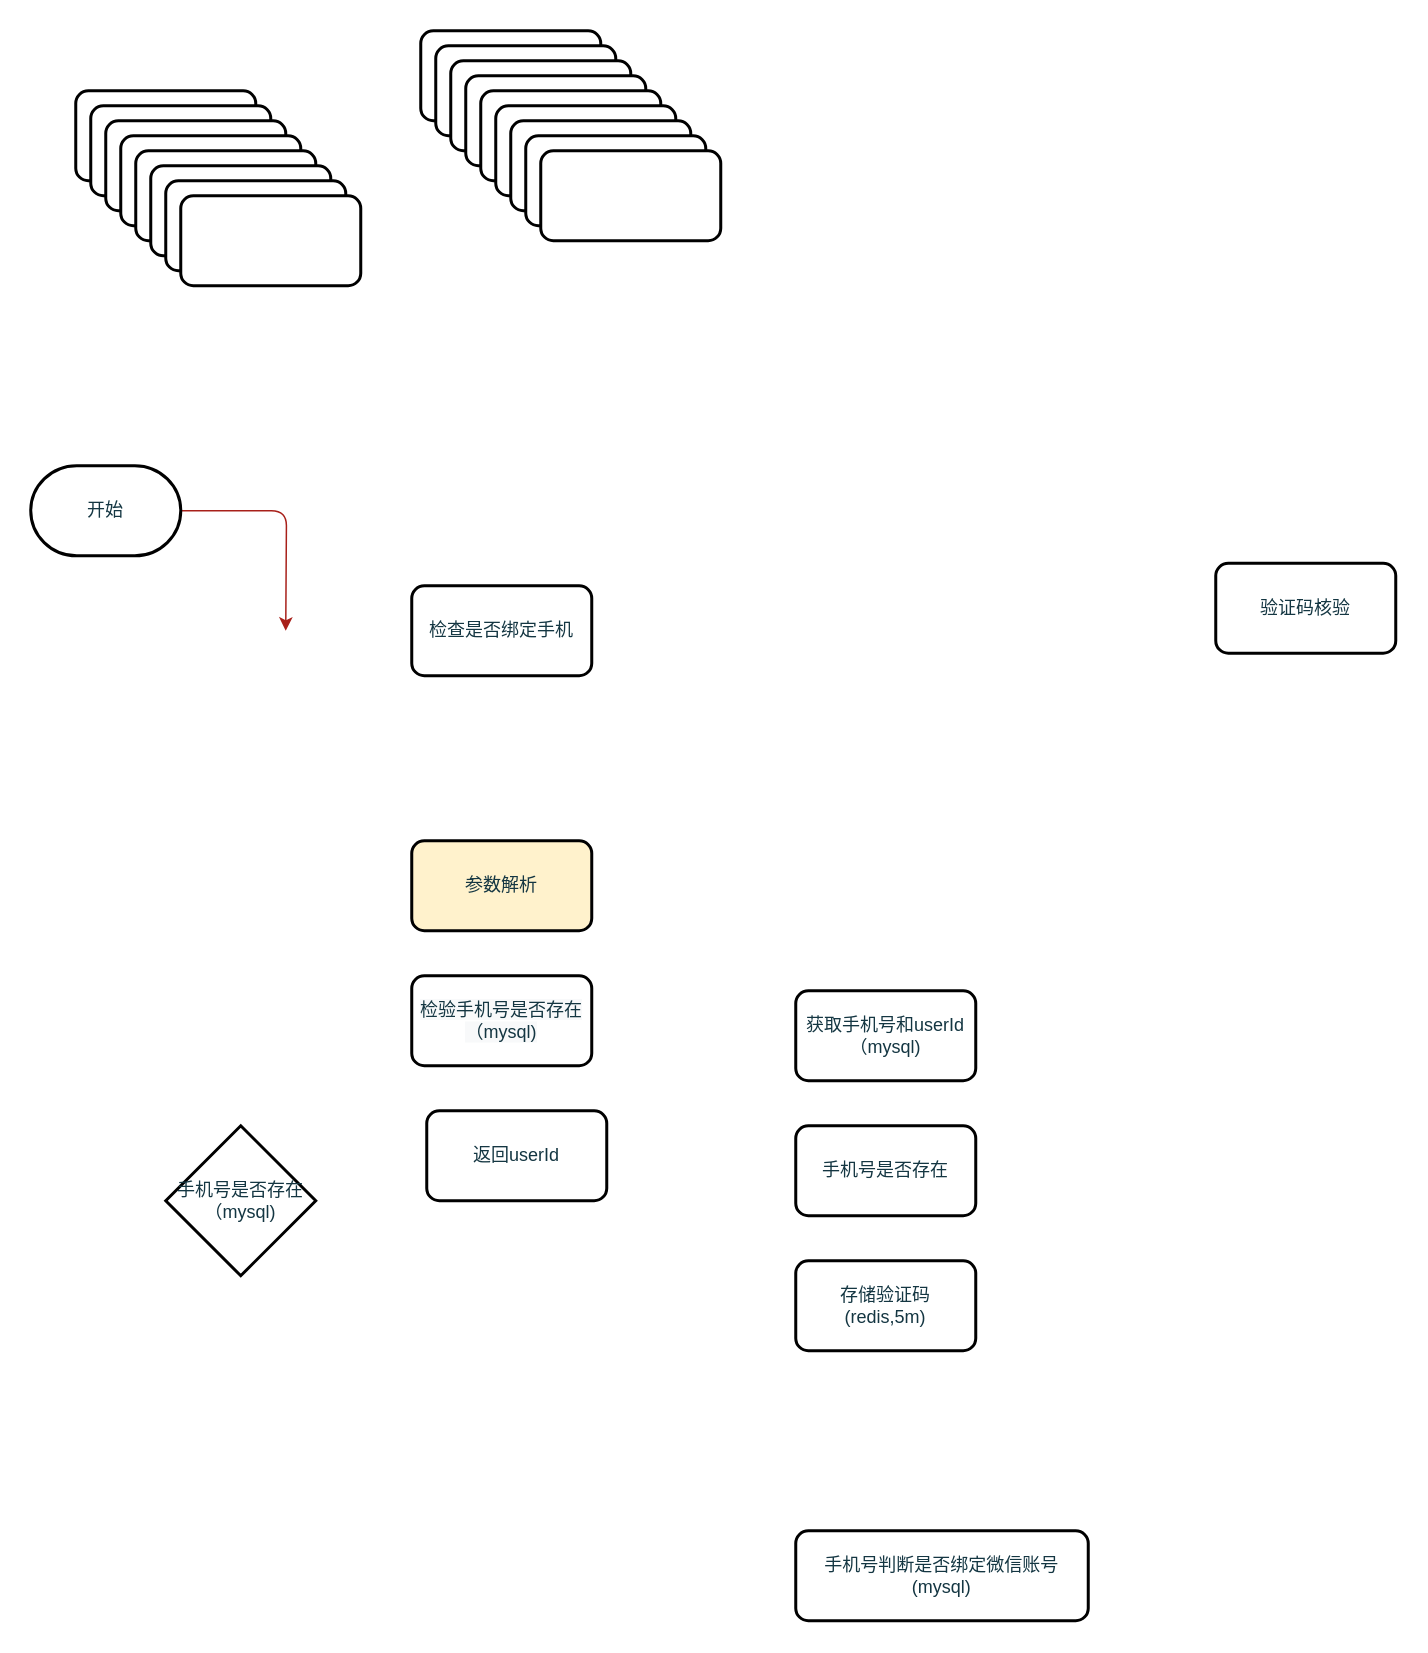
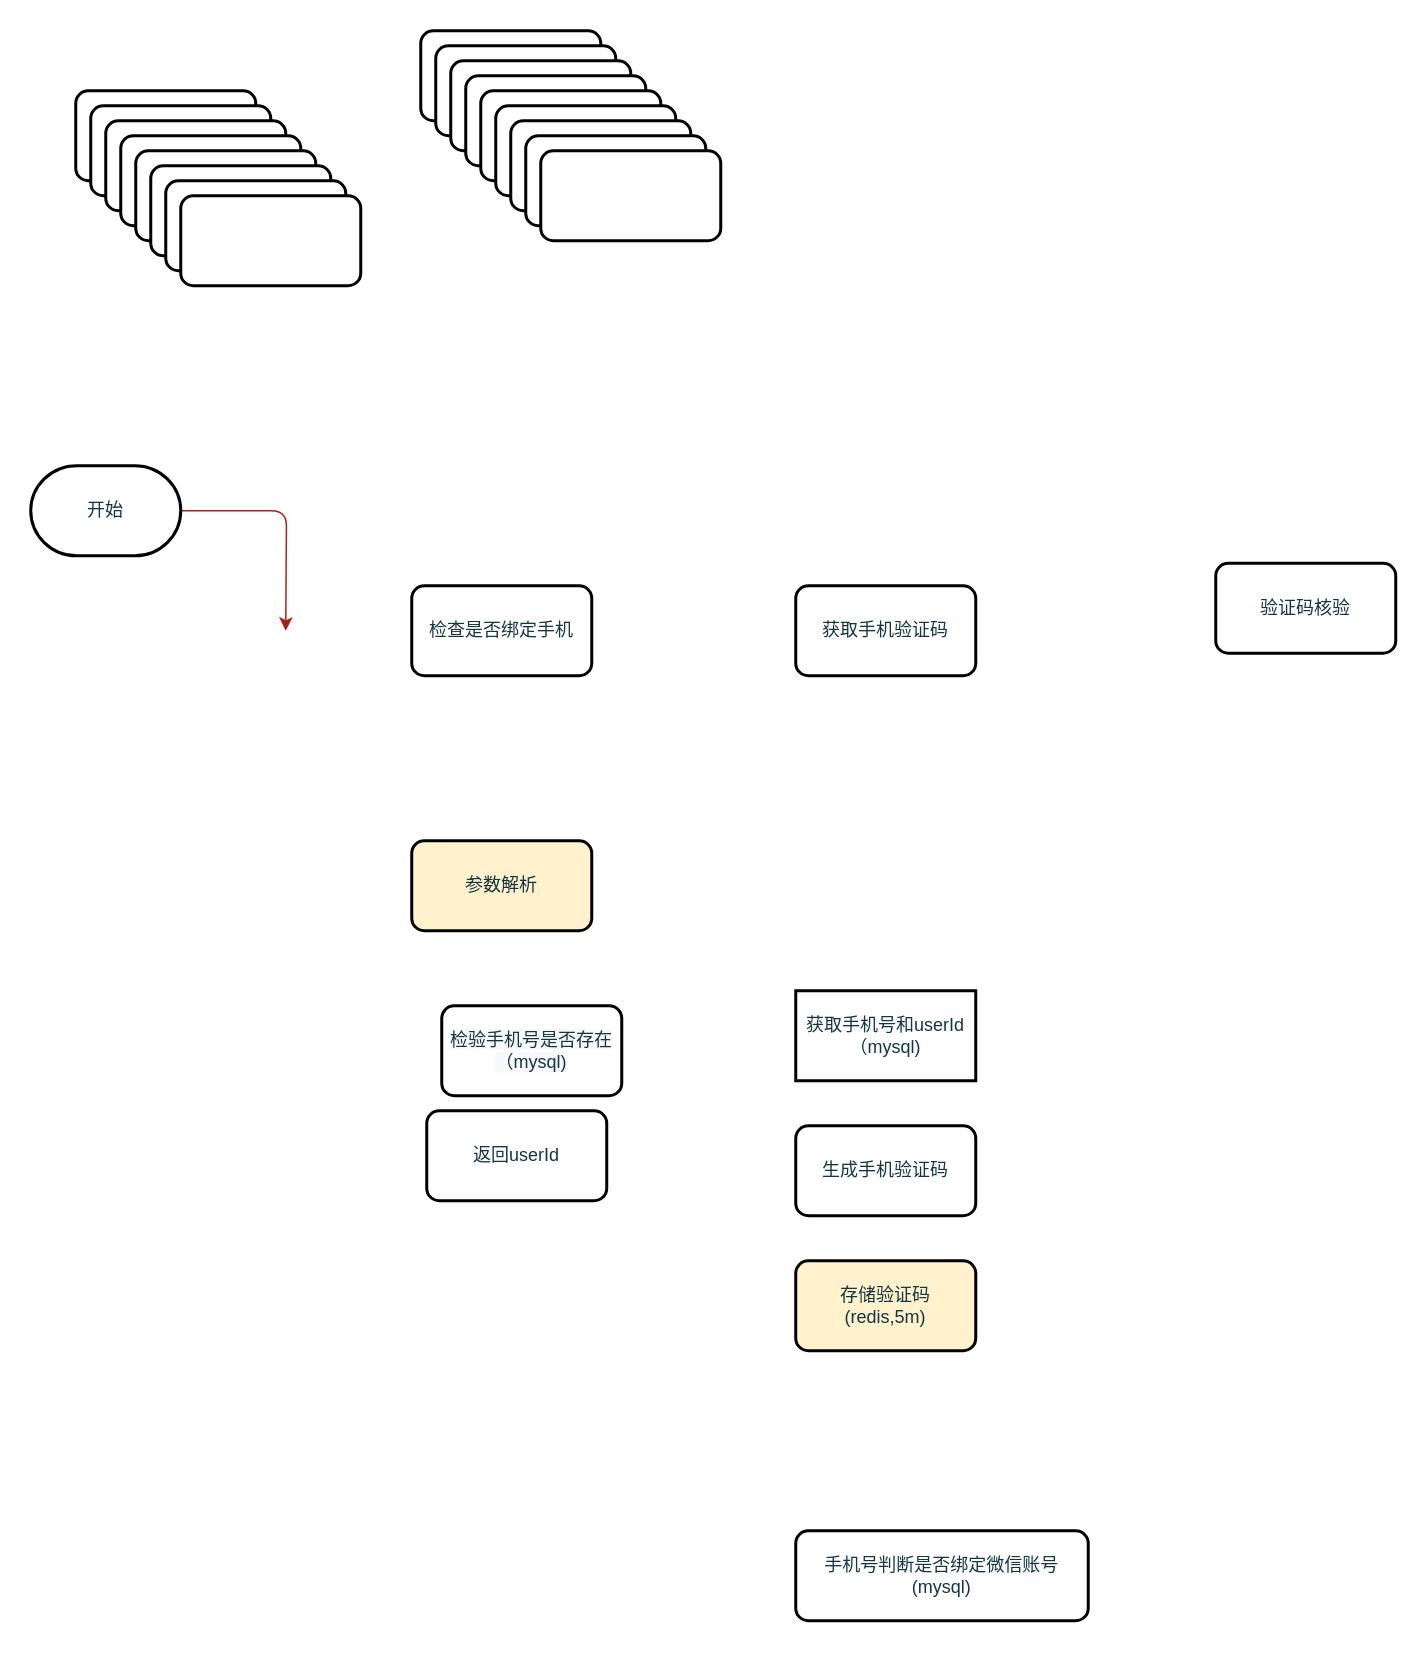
none -> (886, 631)
(502, 1021) -> (532, 1051)
(886, 1036) -> (886, 1036)
(886, 1171) -> (886, 1171)
(241, 1201) -> none
(886, 1306) -> (886, 1306)
